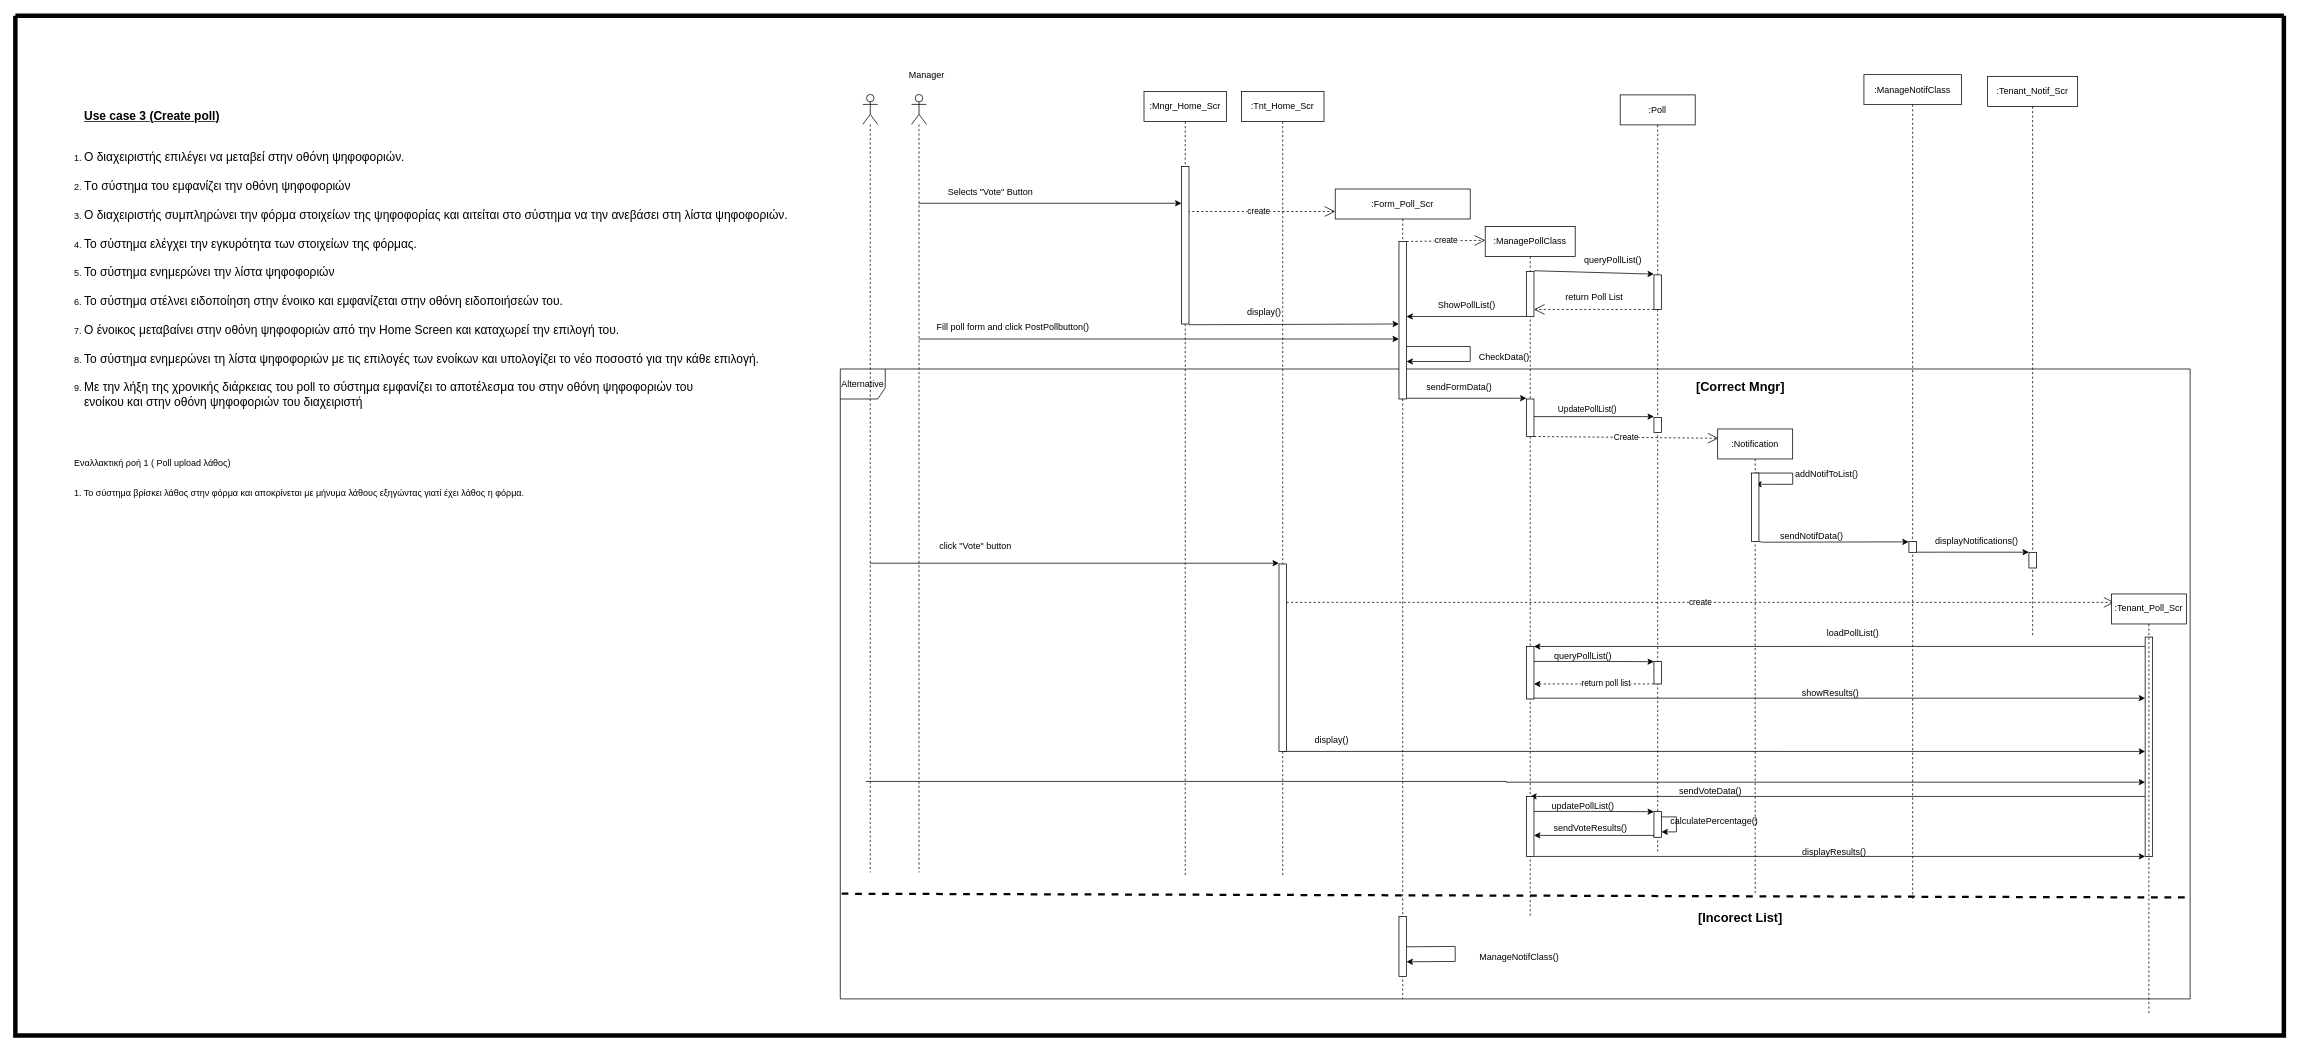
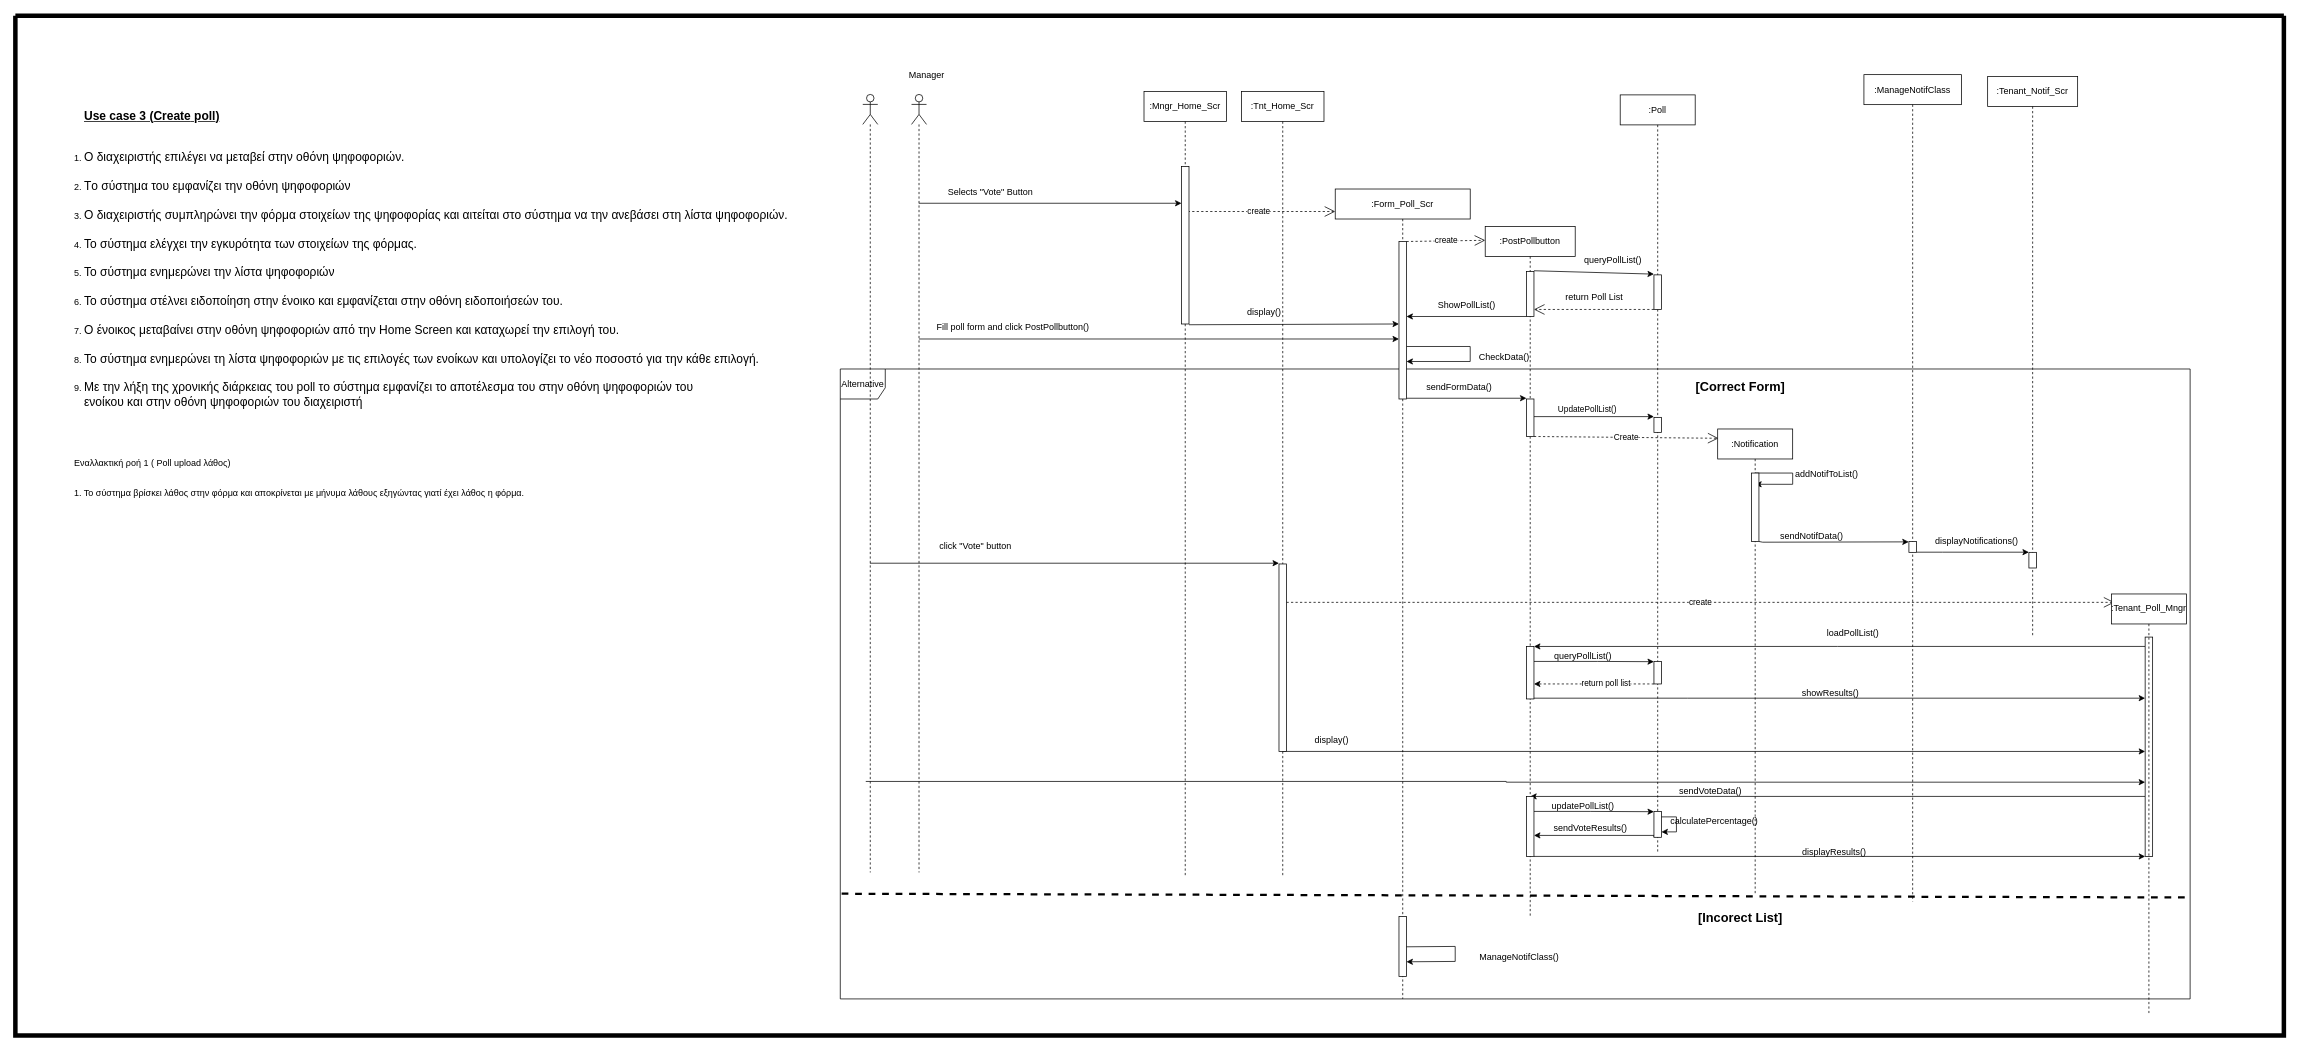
(1530, 241) -> (1530, 241)
(1741, 387) -> (1741, 387)
(2149, 609) -> (2149, 609)
